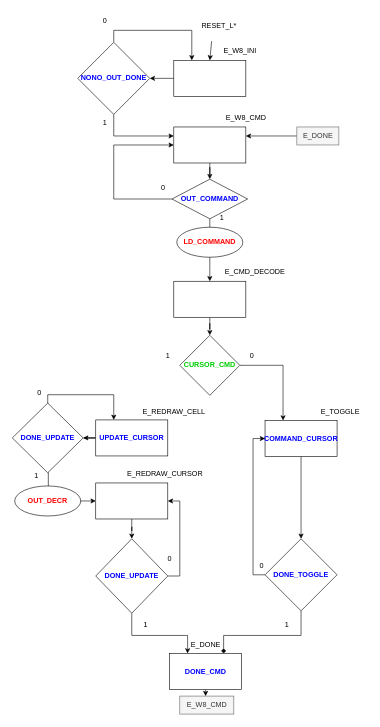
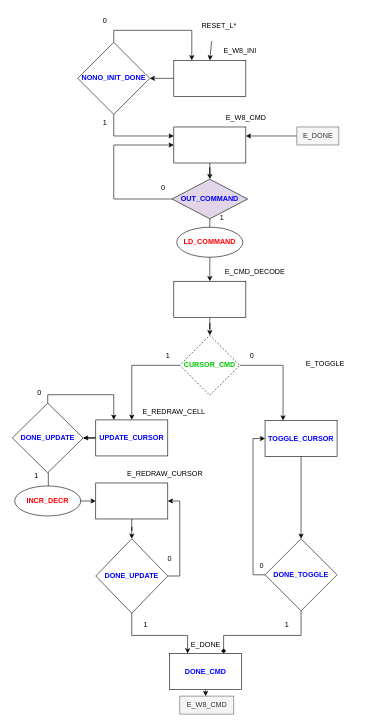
(114, 78) -> (114, 78)
(210, 199) -> (210, 199)
none -> (132, 365)
(210, 365) -> (210, 365)
(340, 411) -> (325, 363)
(301, 438) -> (301, 438)
(48, 501) -> (48, 501)
